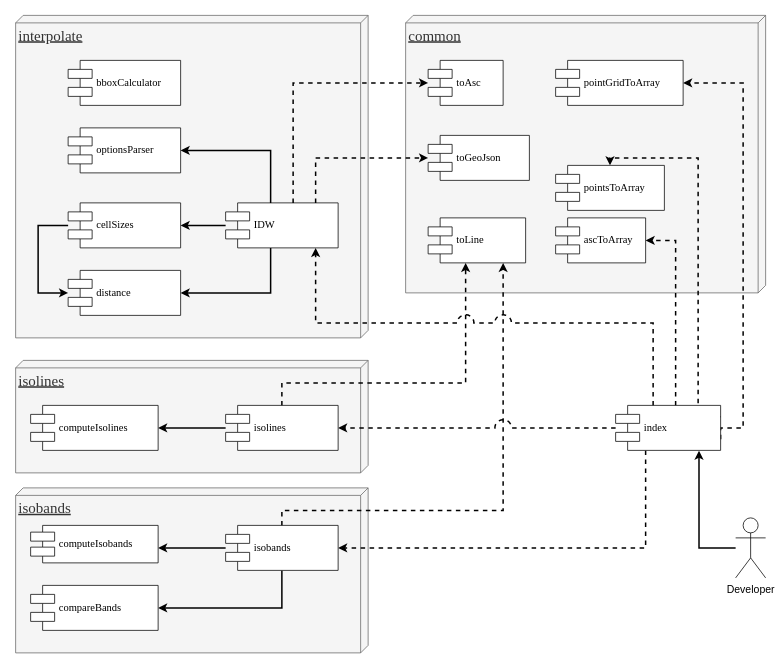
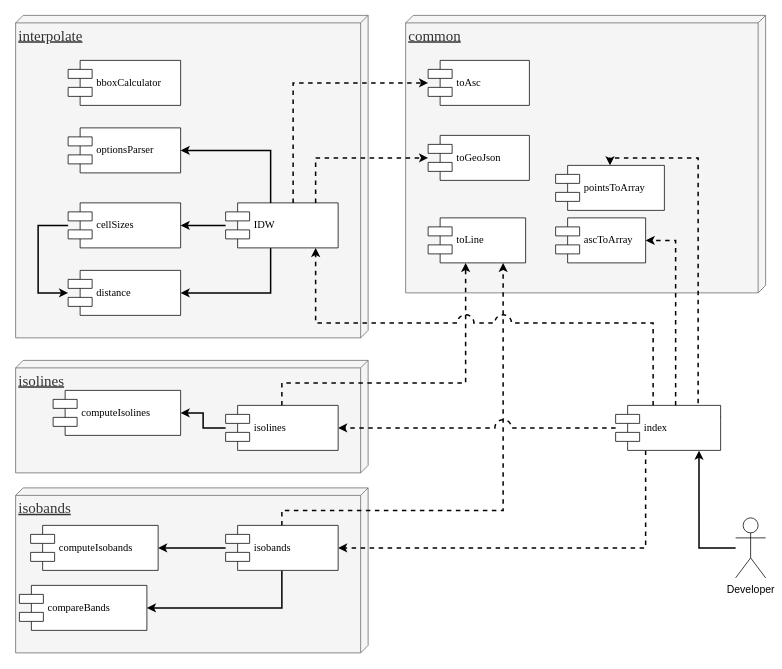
(465, 83) -> (479, 83)
(619, 83) -> none
(743, 241) -> none
(94, 428) -> (117, 413)
(94, 544) -> (94, 548)
(94, 608) -> (83, 608)
